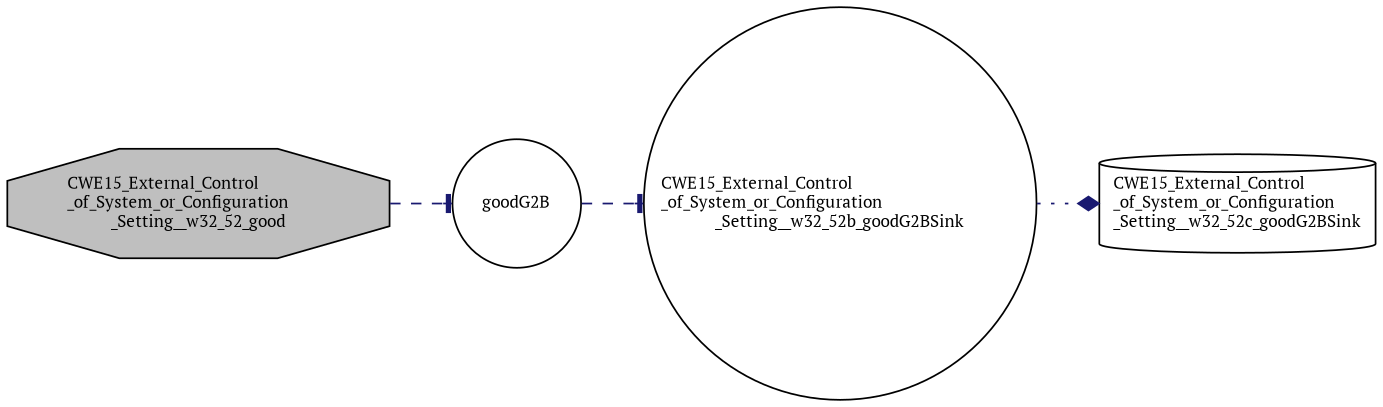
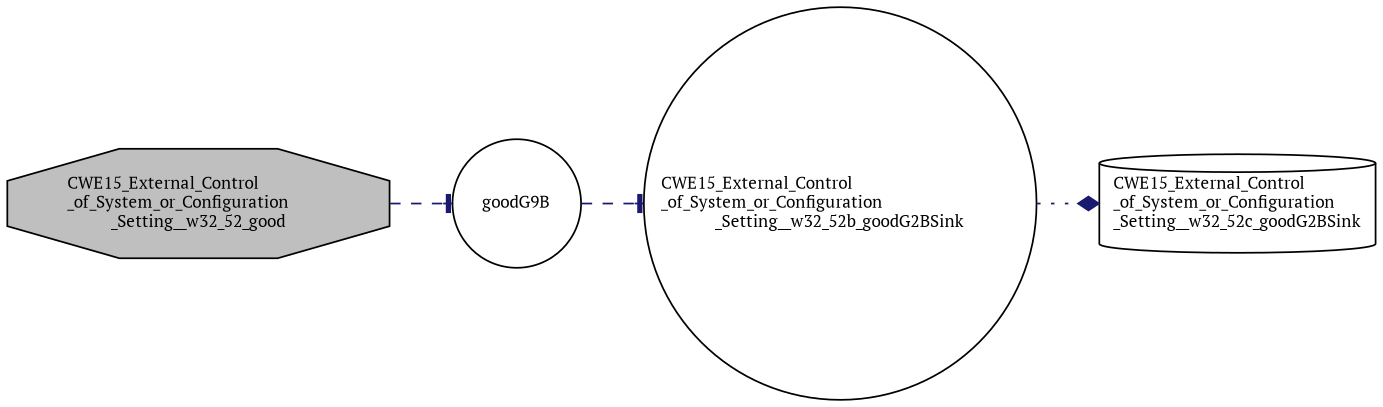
(517, 204) -> (517, 204)
